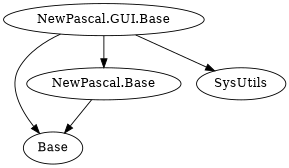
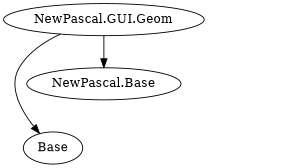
(104, 20) -> (104, 20)
(241, 84) -> none
(81, 113) -> none
